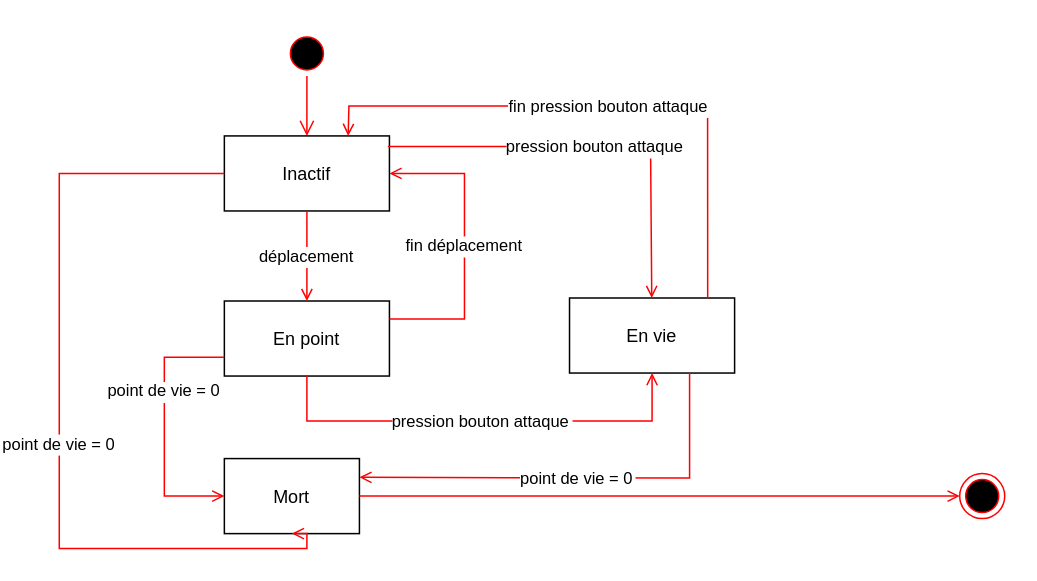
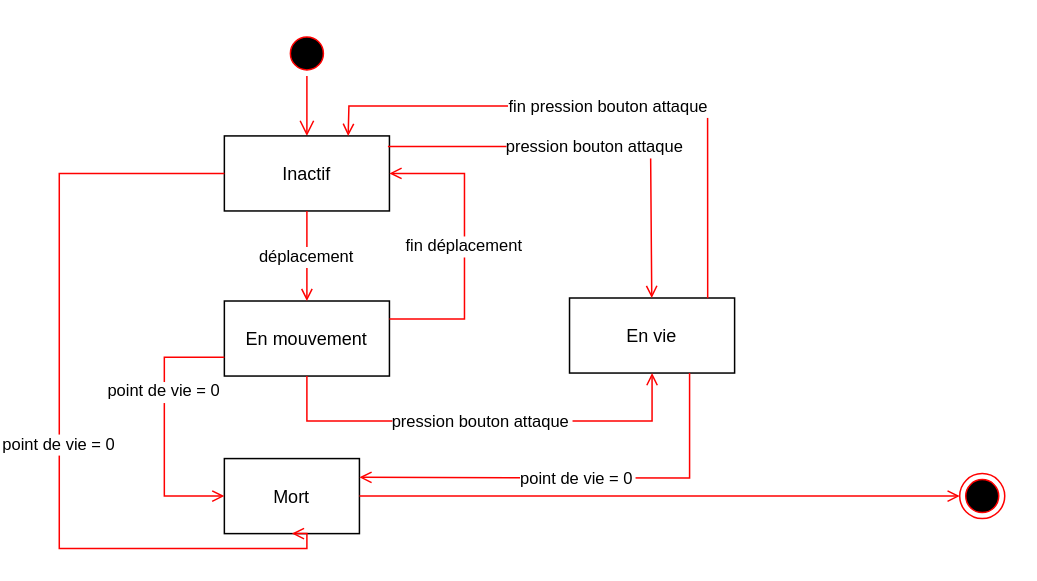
(306, 339) -> (306, 339)
